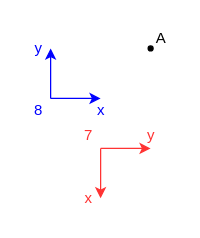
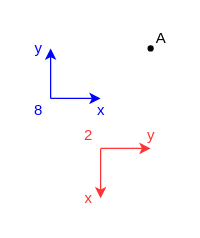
(89, 136) -> (89, 136)
